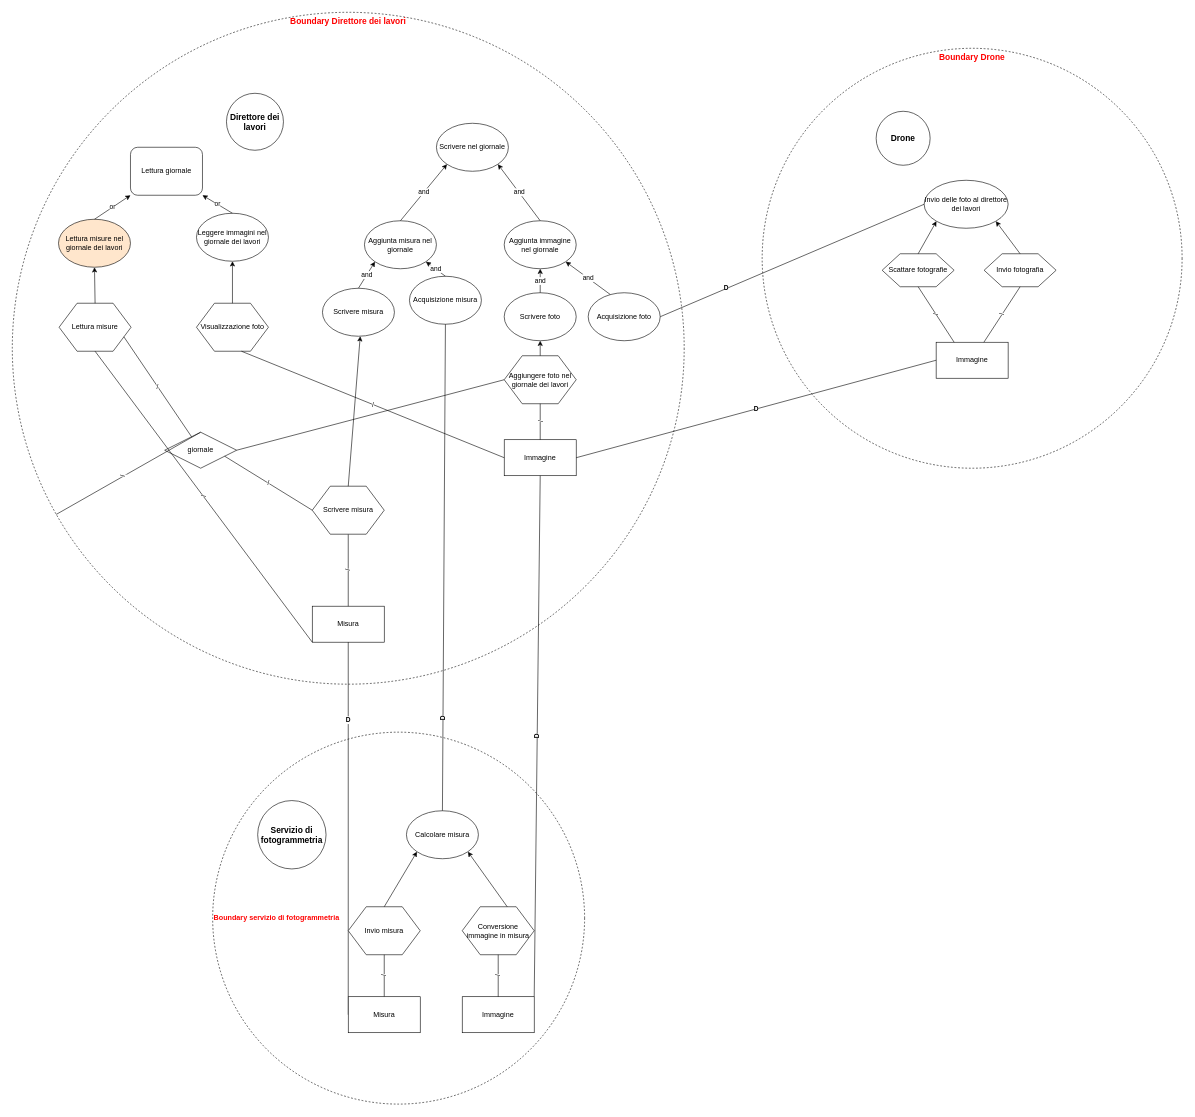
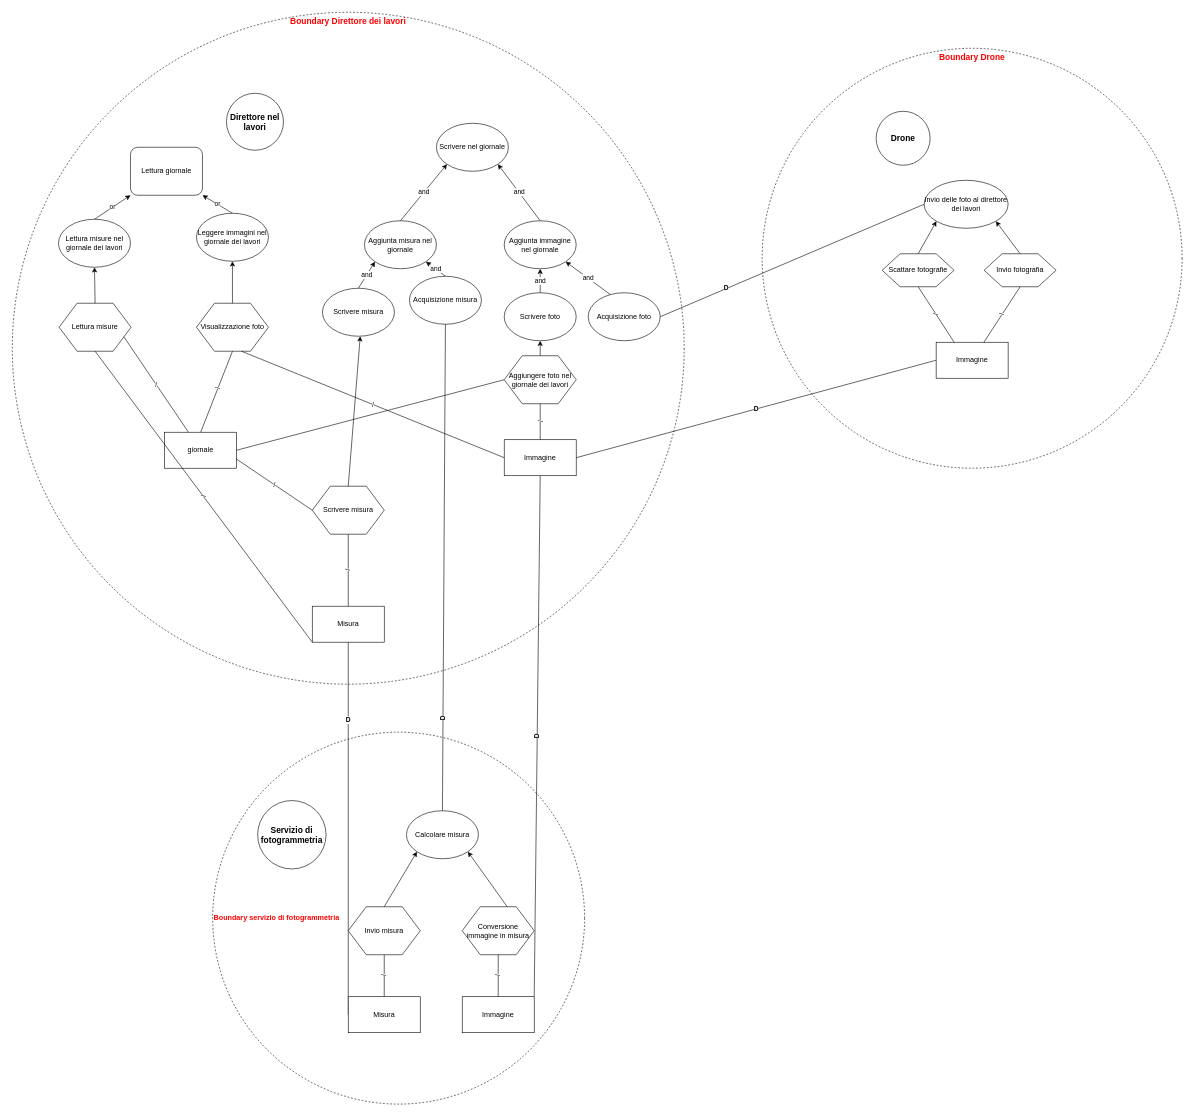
(255, 122) -> (255, 122)
(95, 243) -> (95, 243)
(201, 450) -> (201, 450)
(128, 473) -> (216, 392)
